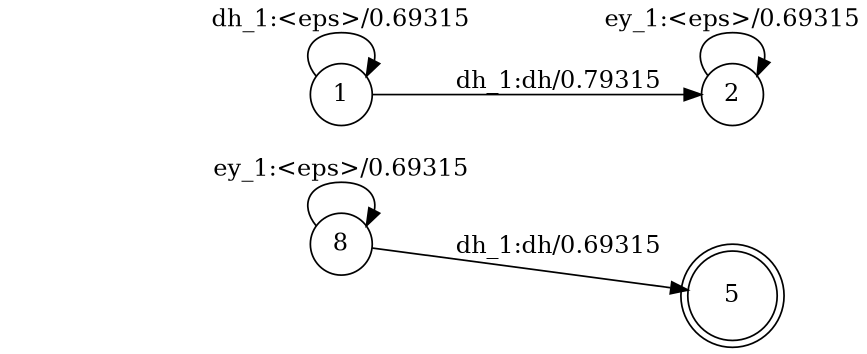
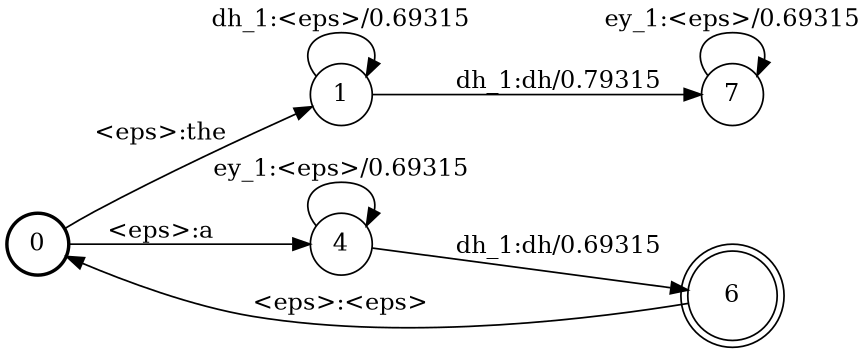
(732, 95) -> (732, 95)
none -> (38, 244)
(341, 244) -> (341, 244)
(732, 296) -> (732, 296)
